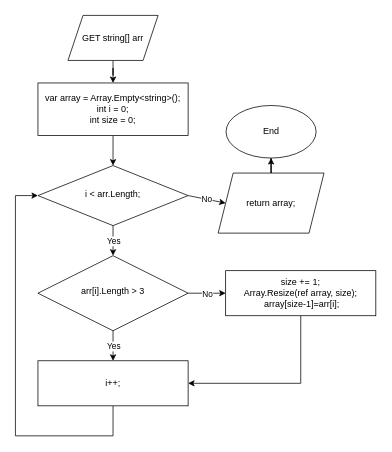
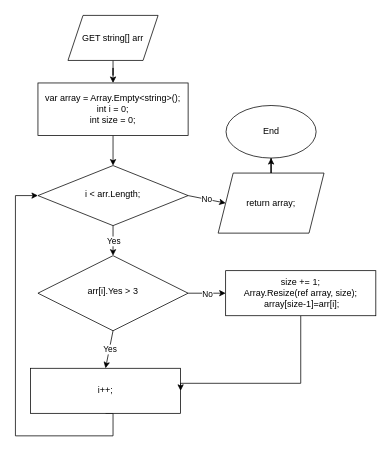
(113, 291) -> (113, 291)
(113, 383) -> (105, 390)
